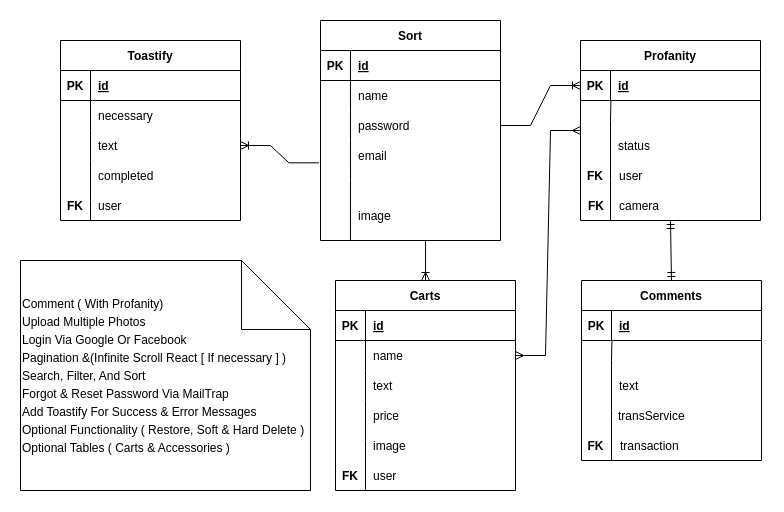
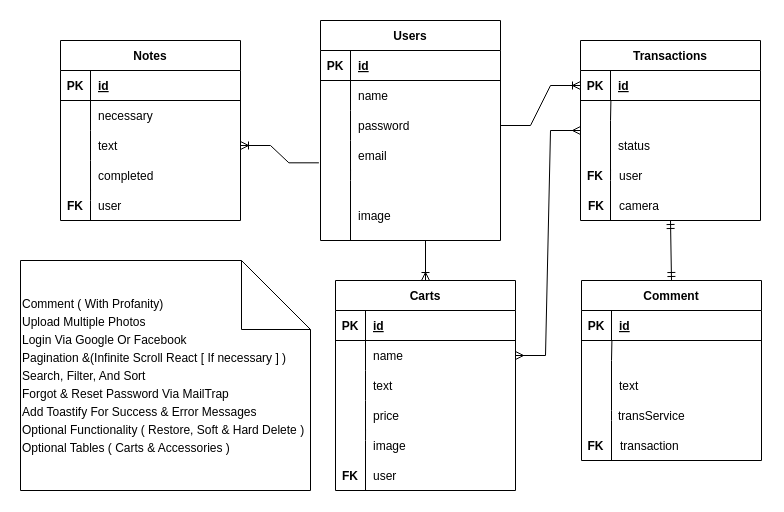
(410, 36) -> (410, 36)
(150, 56) -> (150, 56)
(670, 56) -> (670, 56)
(671, 296) -> (671, 296)
